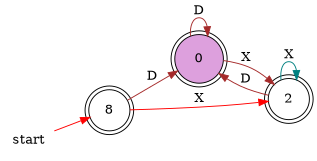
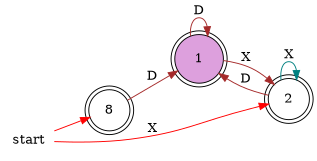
(199, 59) -> (199, 59)
(194, 107) -> (159, 135)
